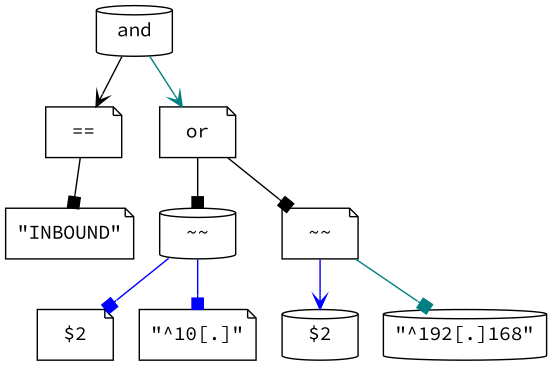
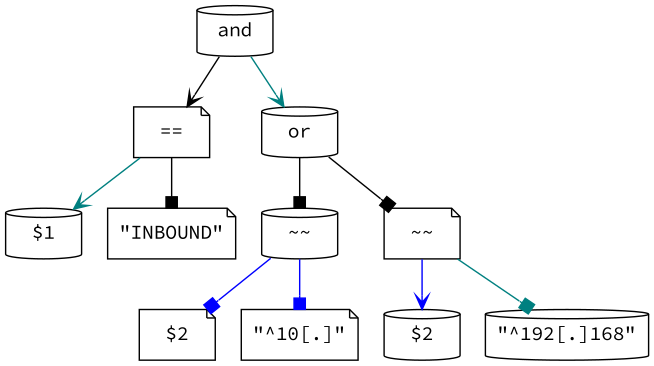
(198, 132) -> (300, 132)
none -> (44, 234)
